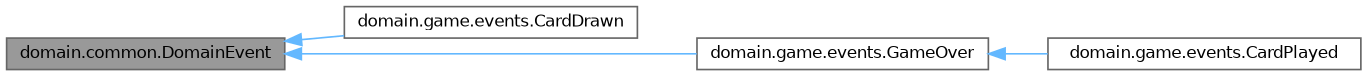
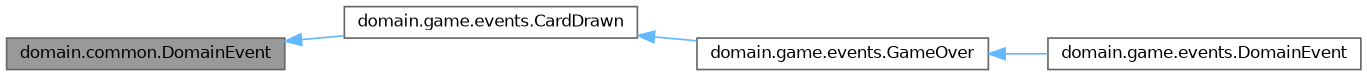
(499, 54) -> (676, 39)
(1204, 54) -> (1204, 54)
